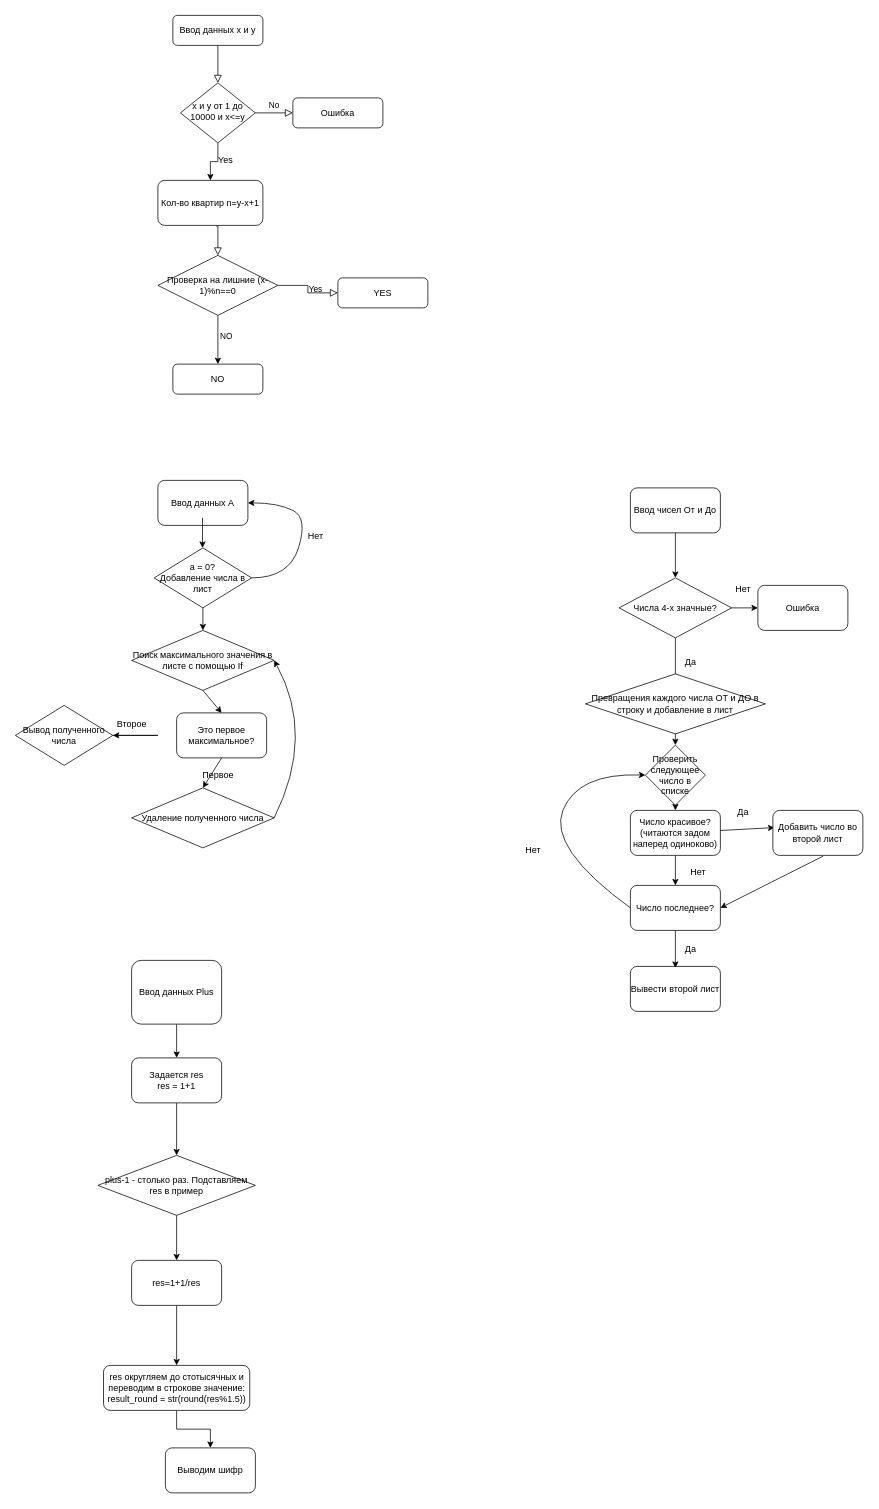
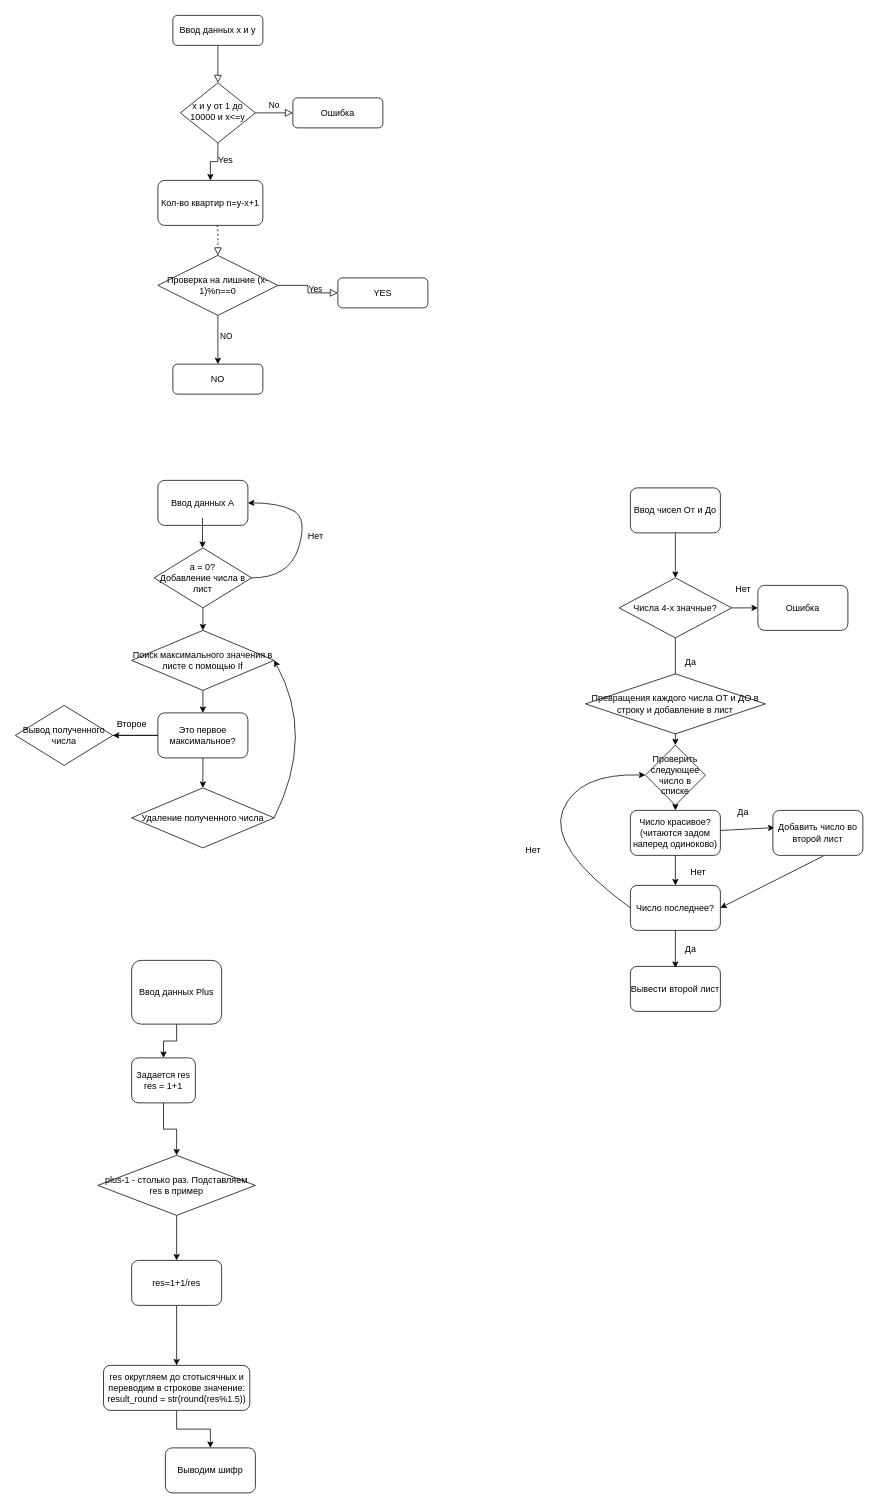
(218, 236) -> (218, 236)
(222, 735) -> (203, 735)
(218, 775) -> none
(177, 1080) -> (164, 1080)
